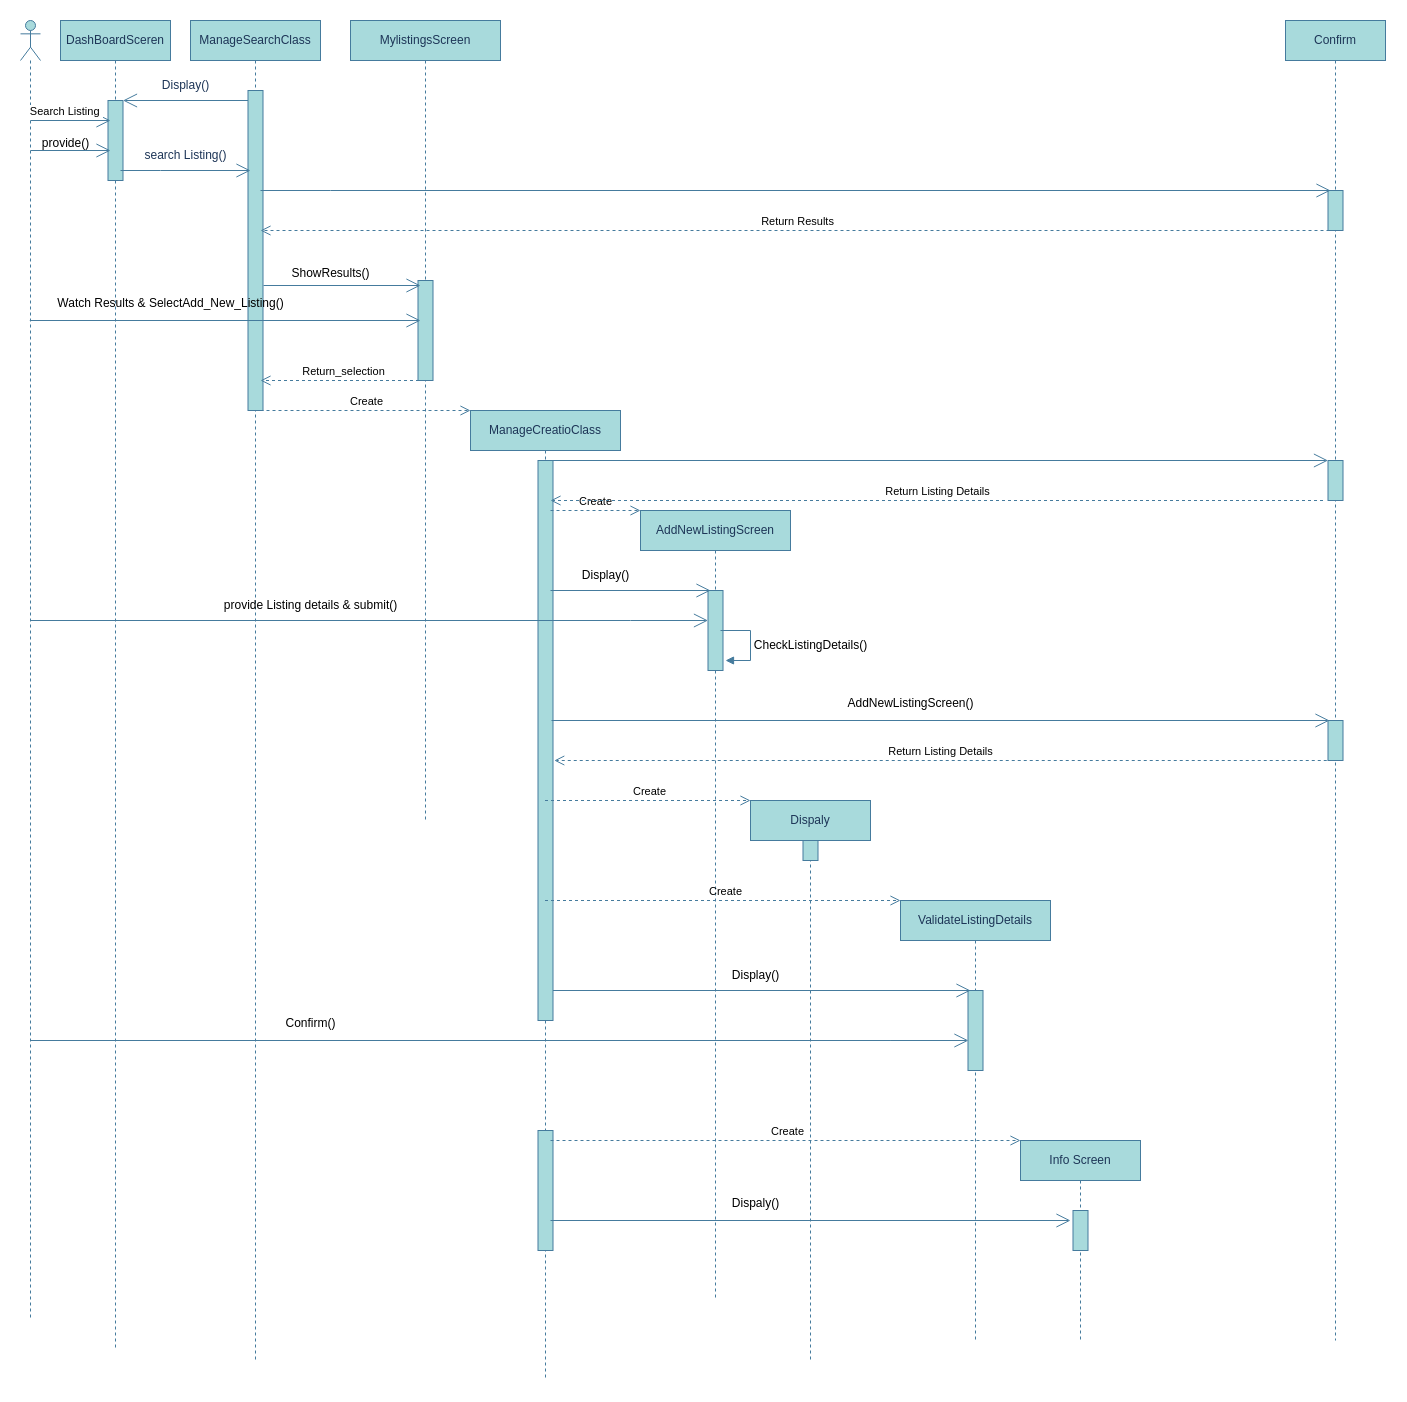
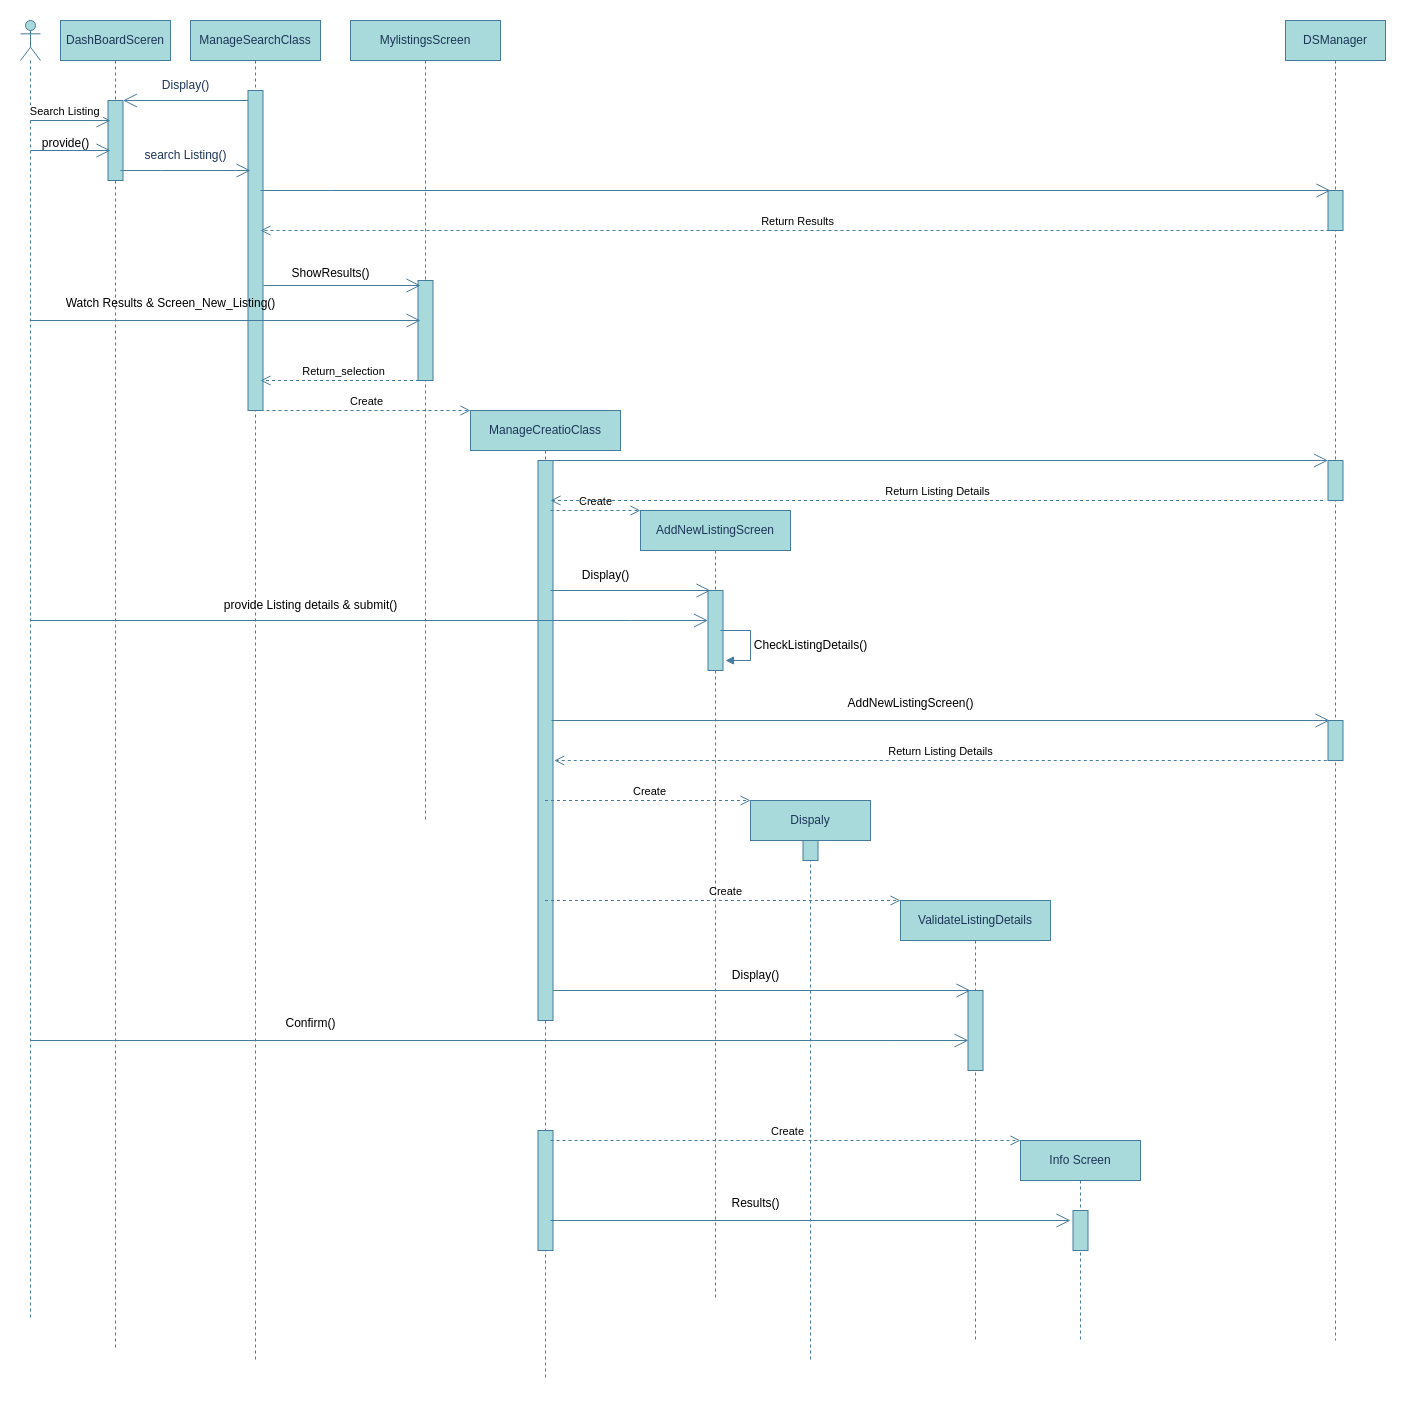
(1336, 41) -> (1336, 41)
(171, 304) -> (171, 304)
(756, 1204) -> (756, 1204)
